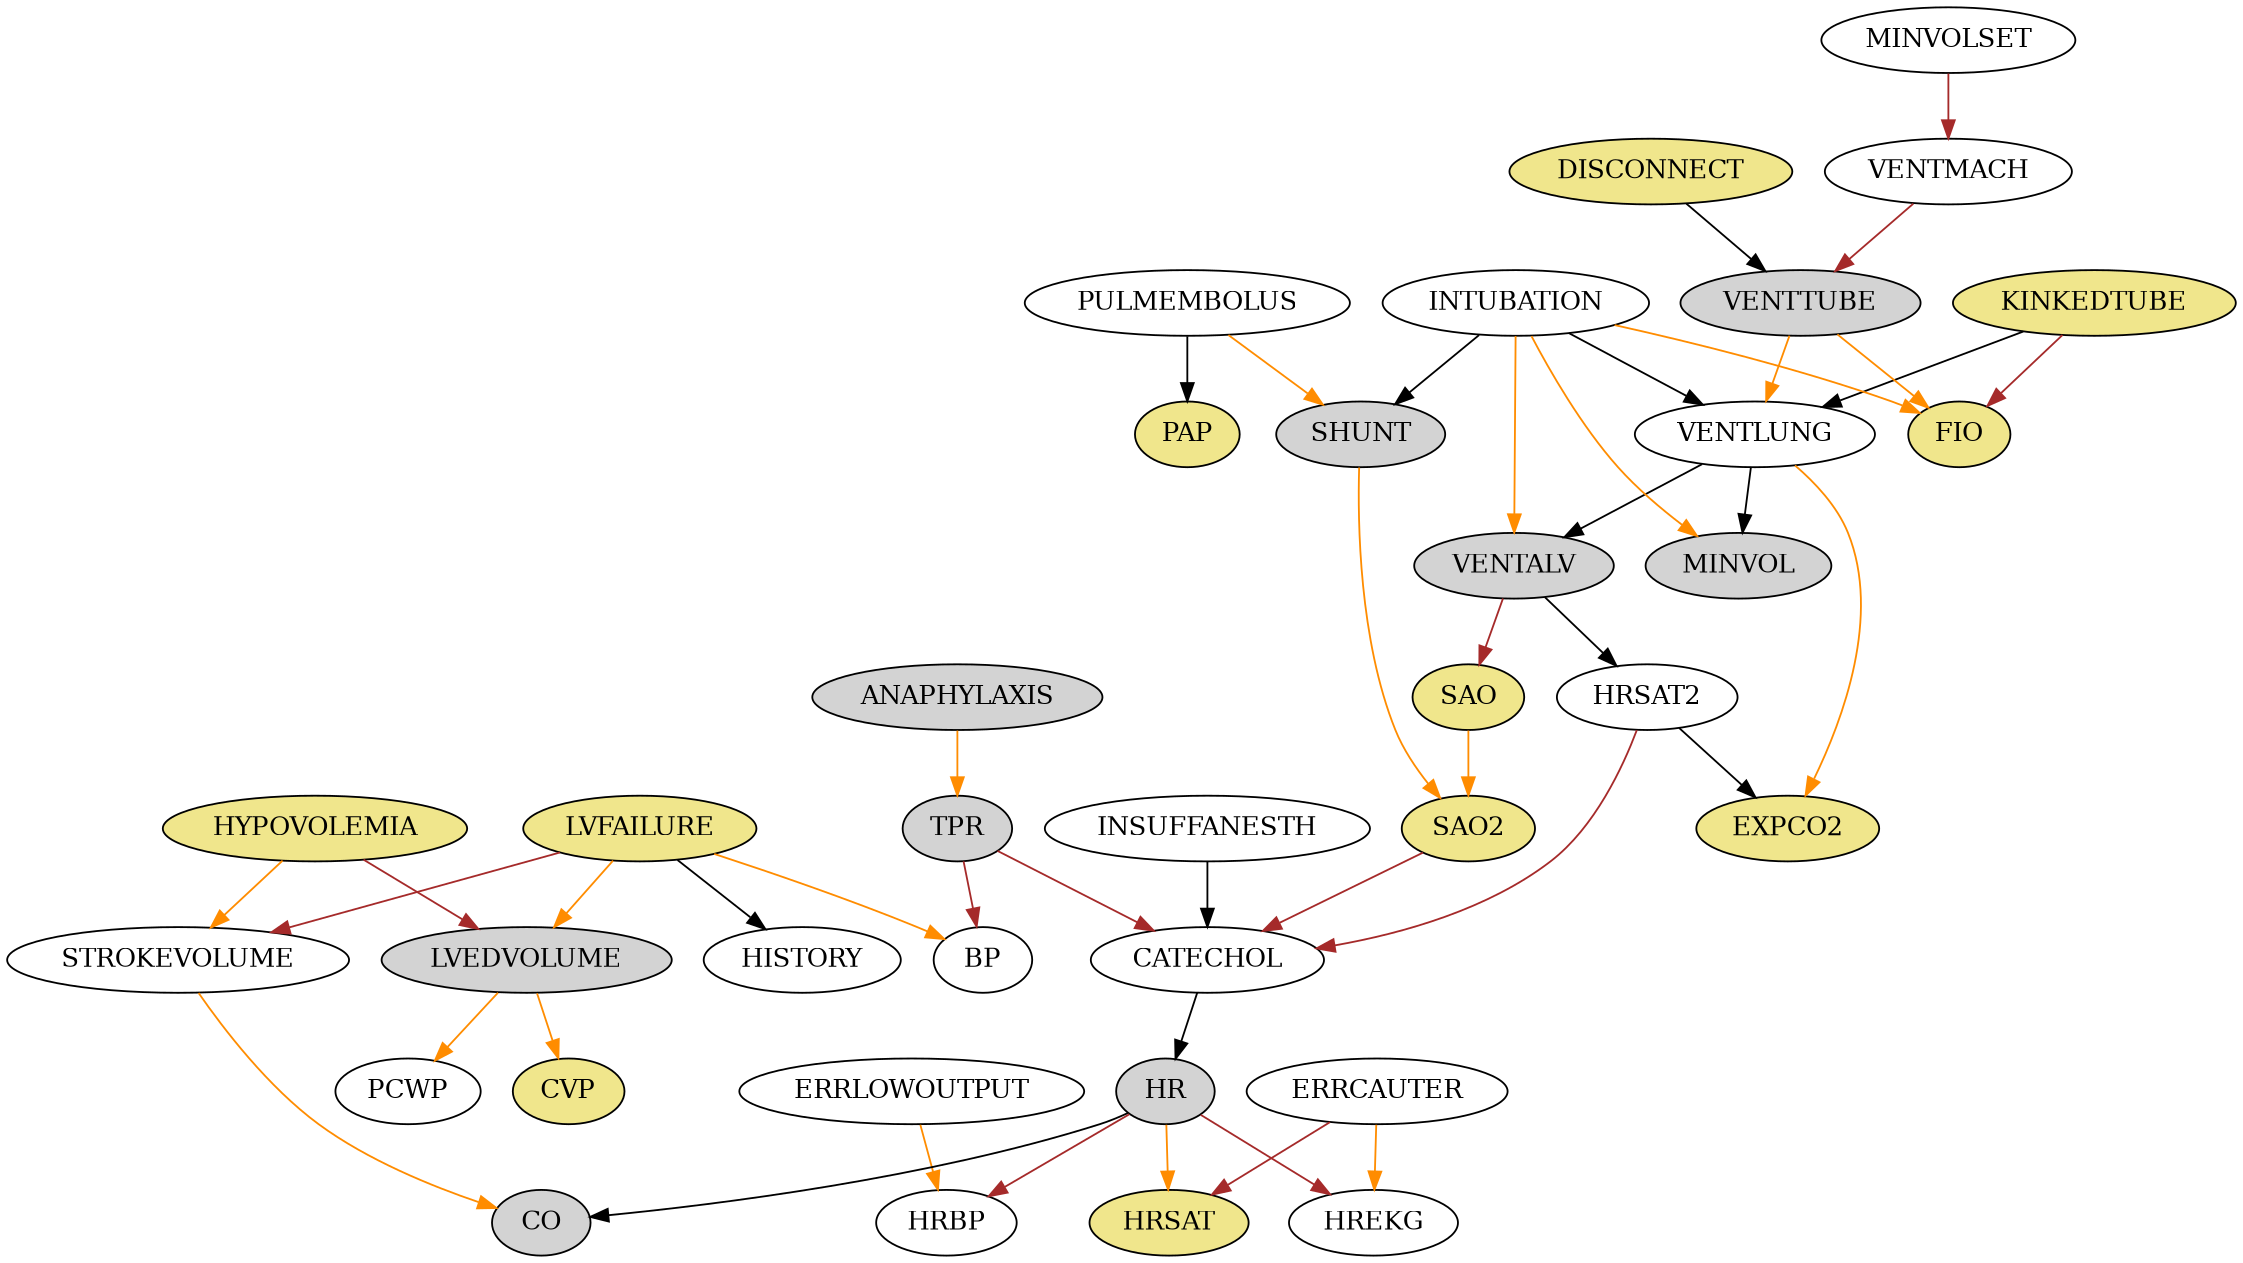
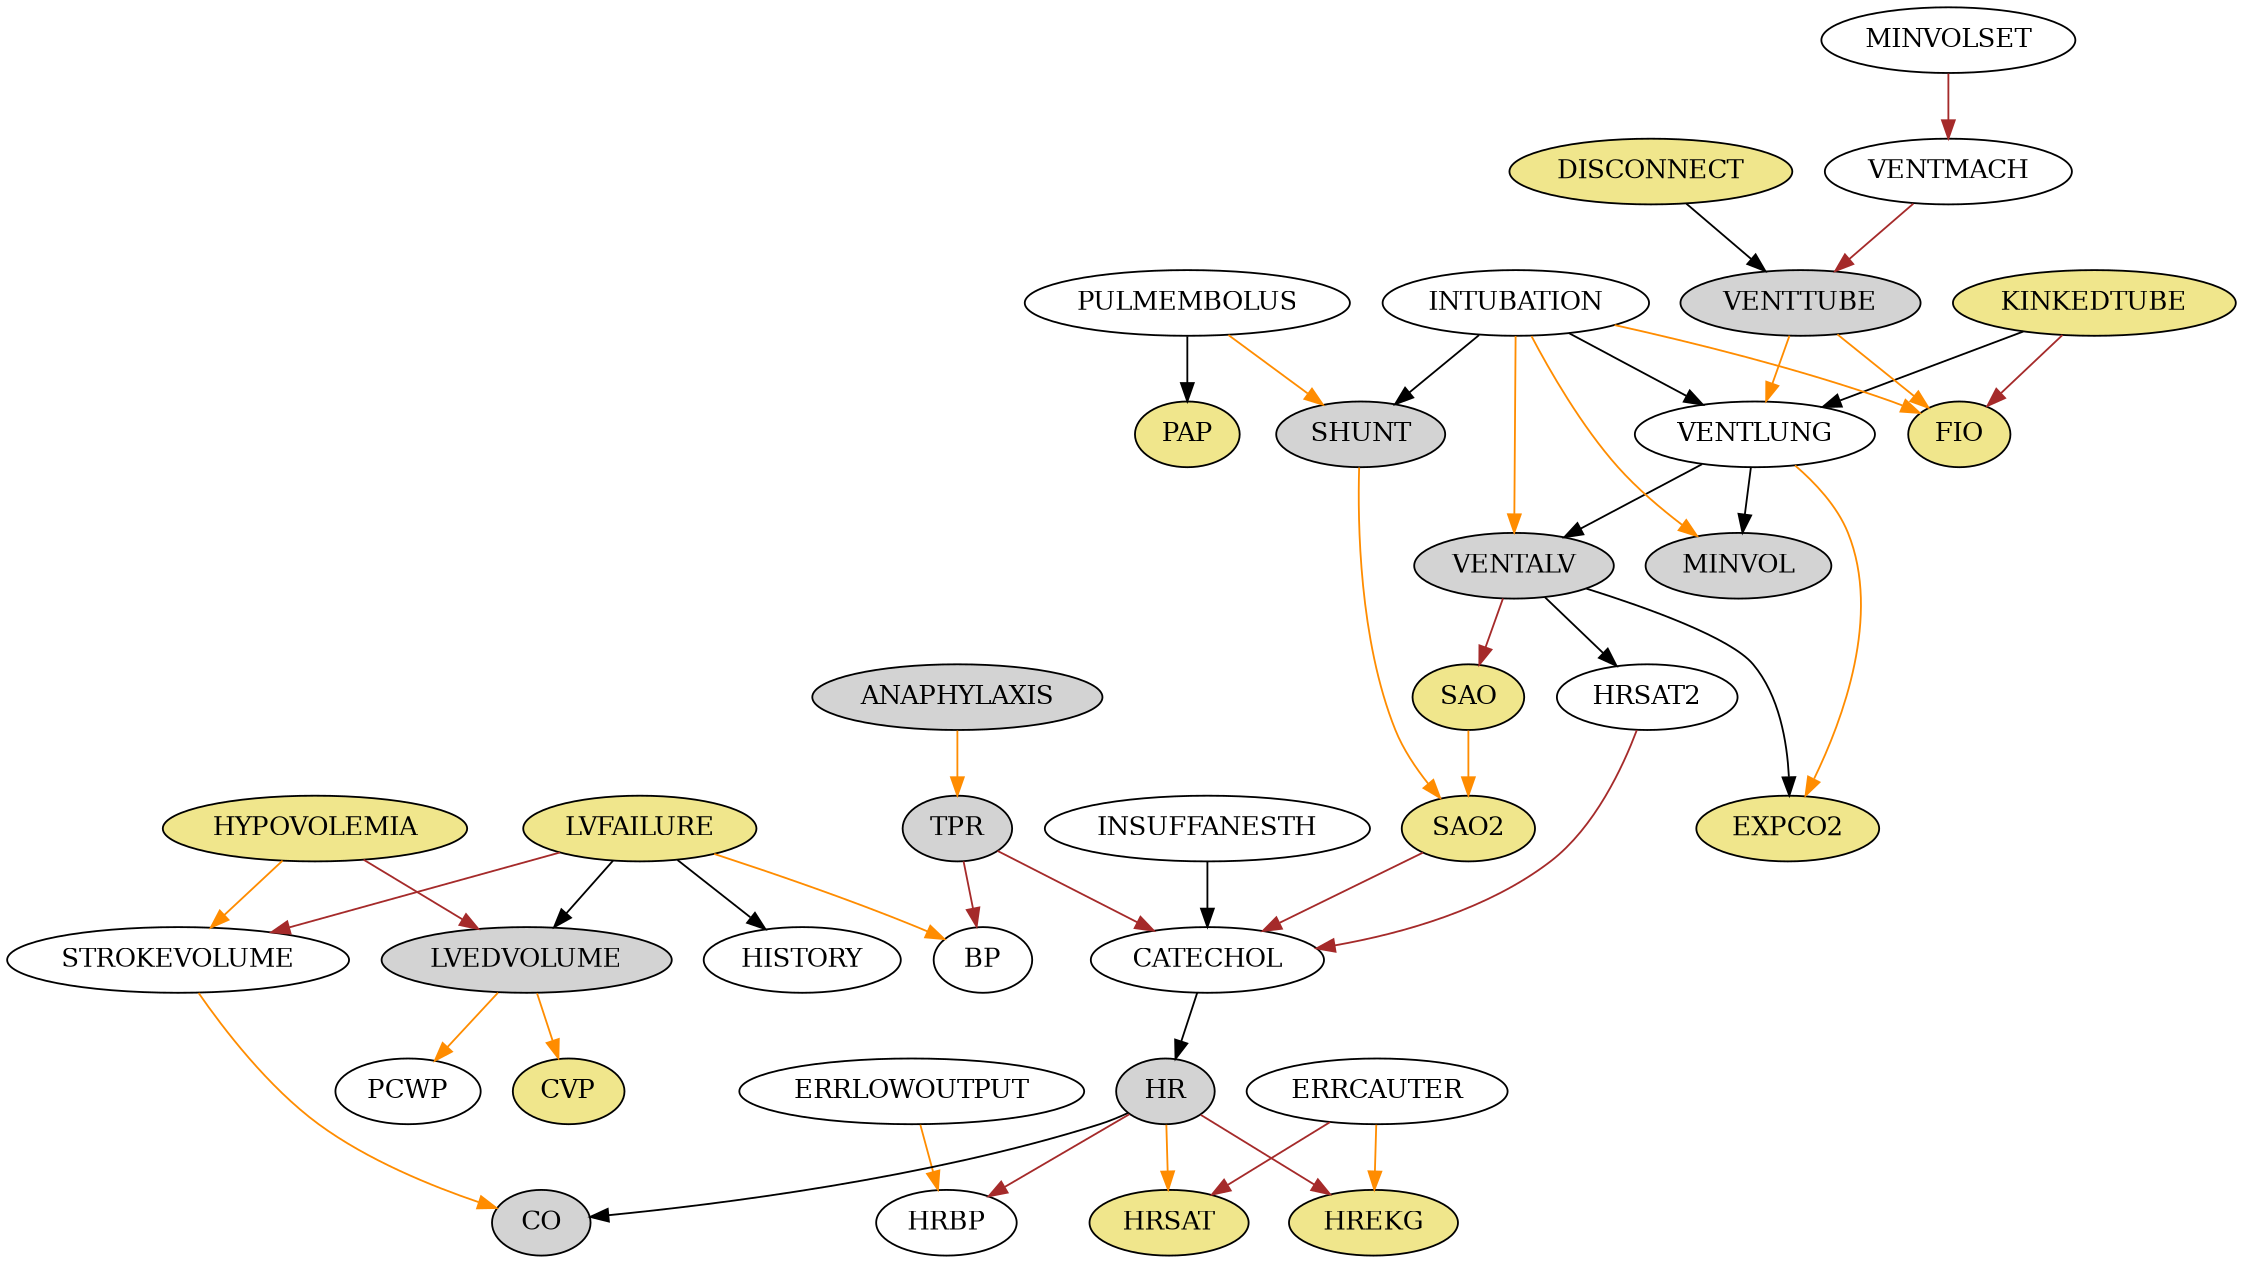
(1711, 756) -> (1728, 645)
(590, 887) -> (590, 887)
(1373, 1223) -> (1373, 1223)
